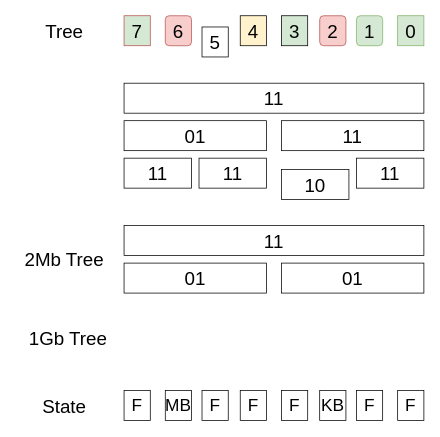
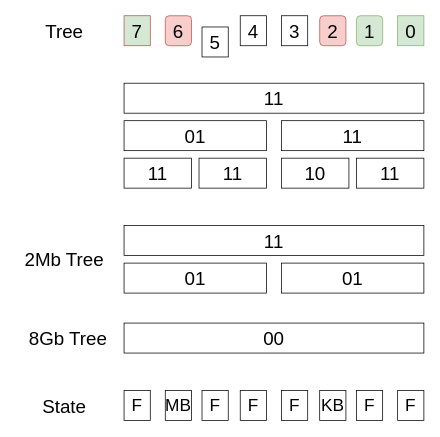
(254, 30) -> (254, 30)
(295, 30) -> (295, 30)
(315, 184) -> (315, 173)
(68, 338) -> (68, 338)
none -> (274, 338)
